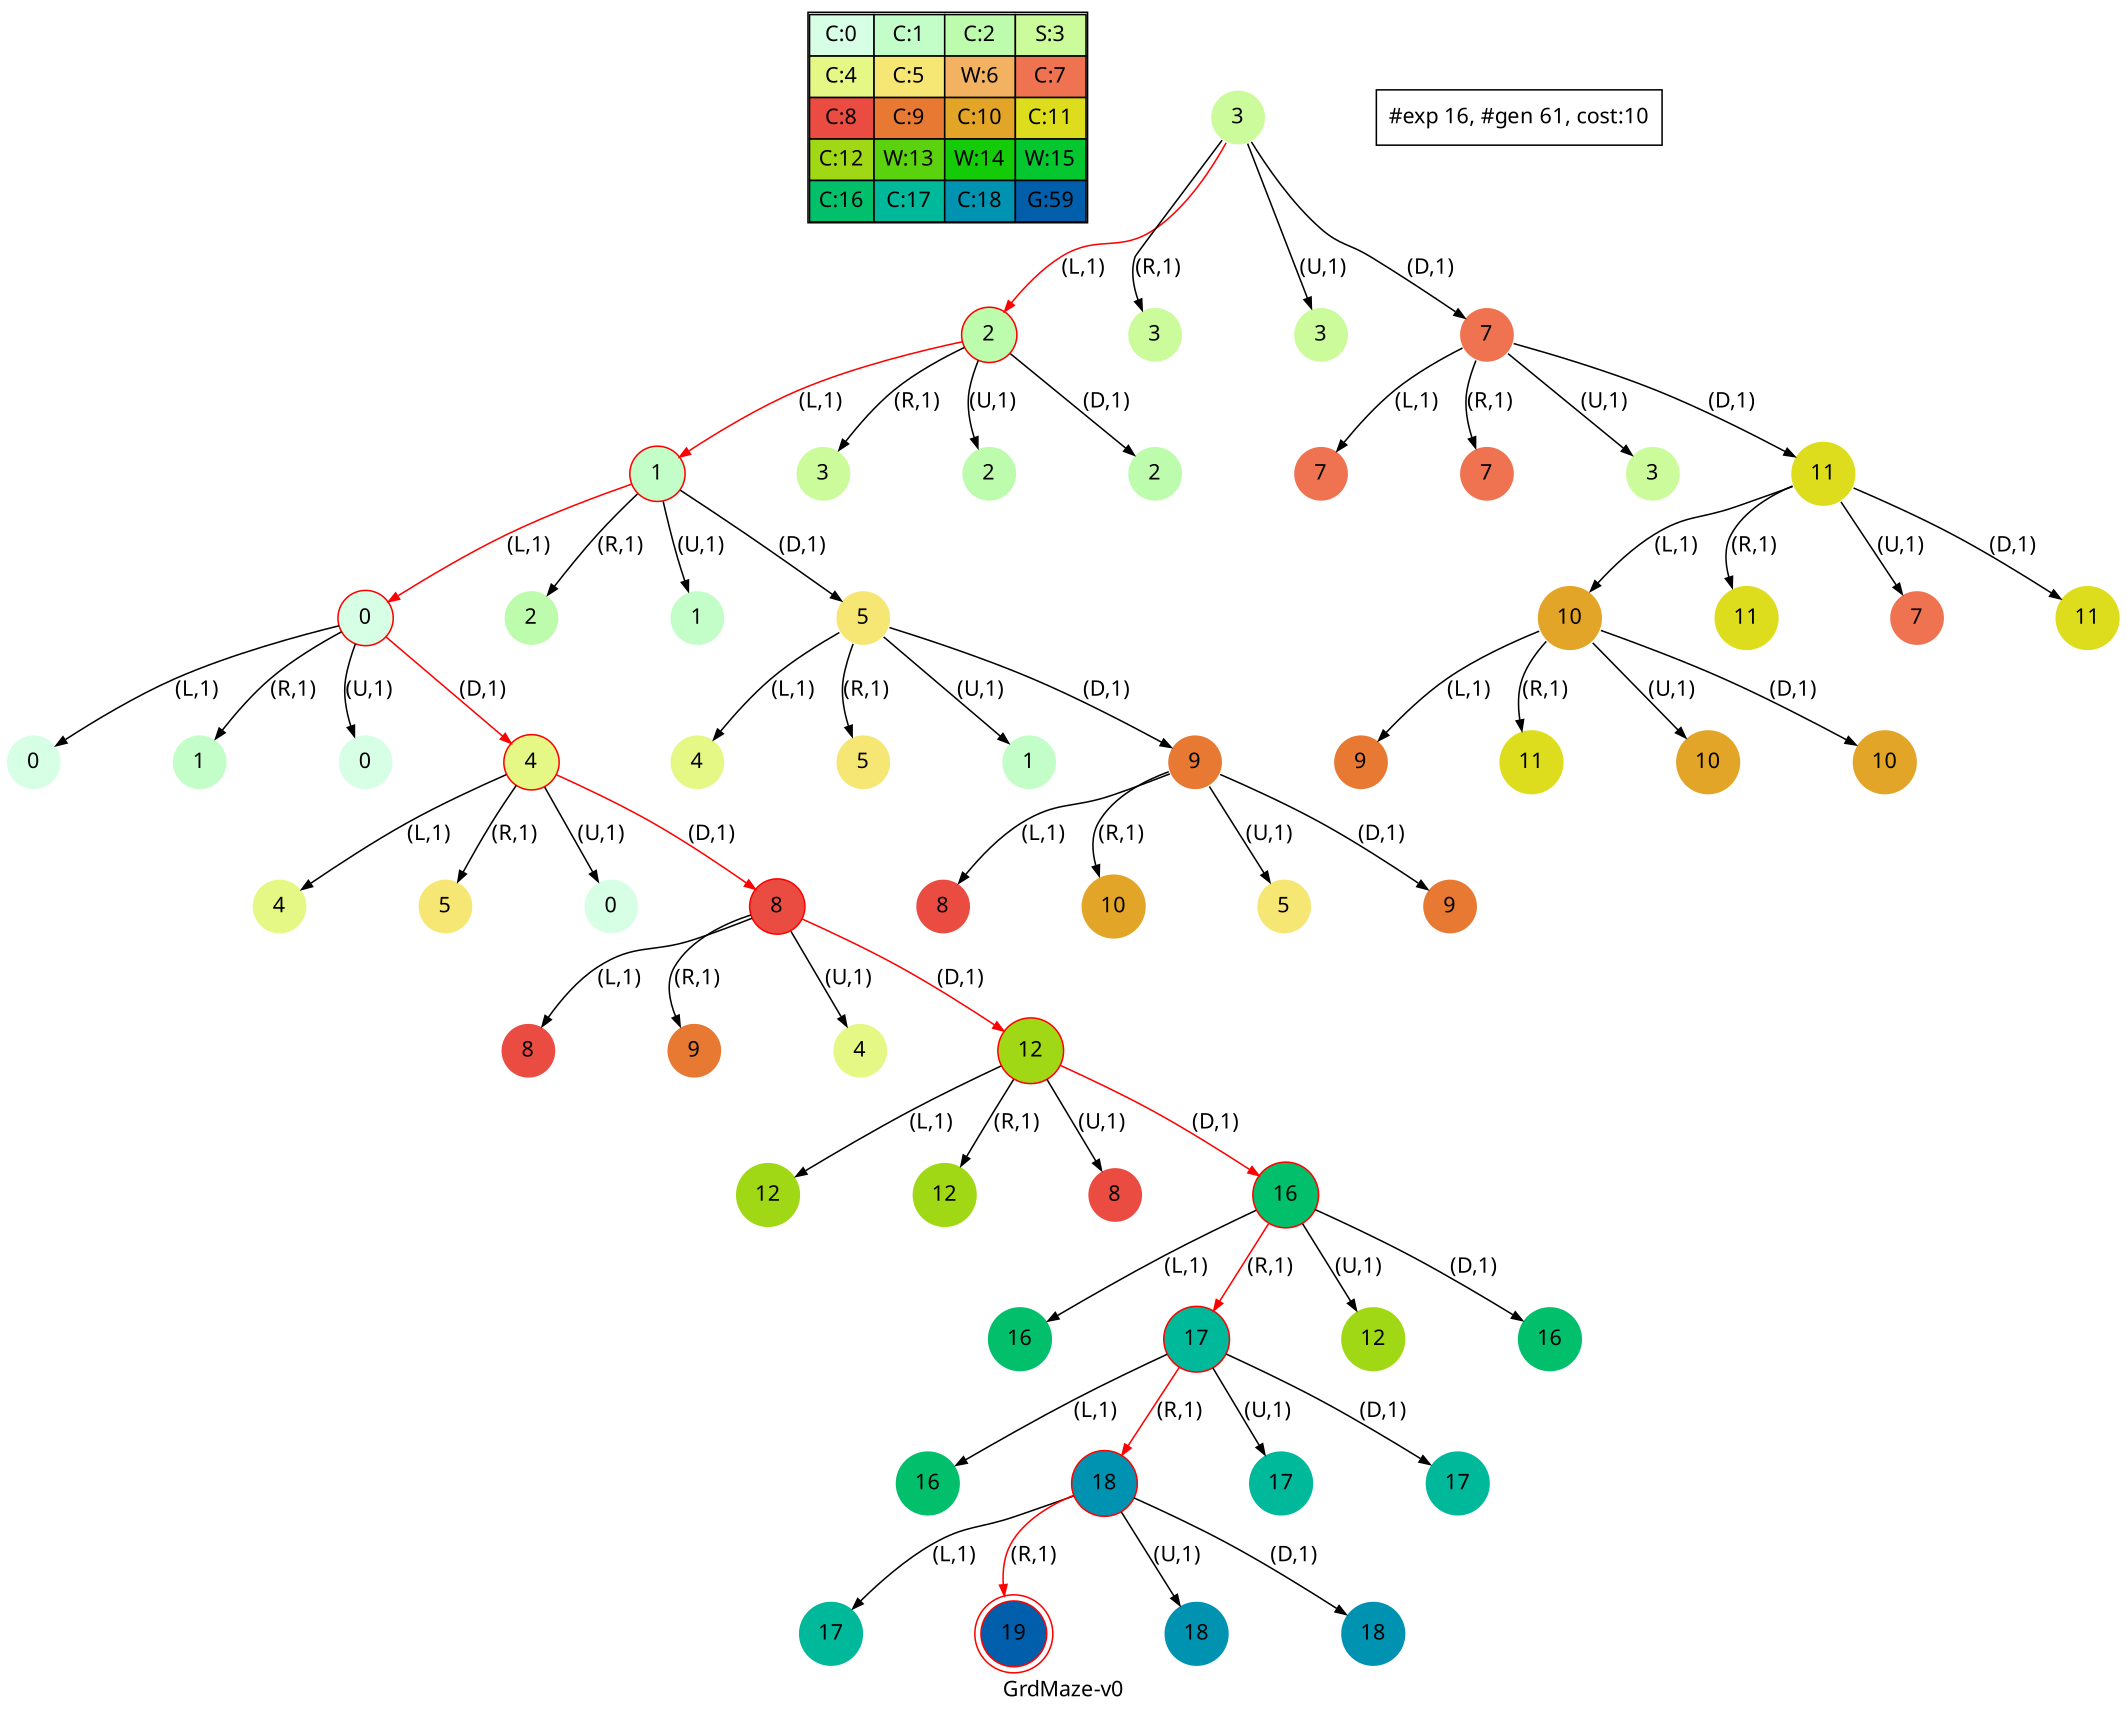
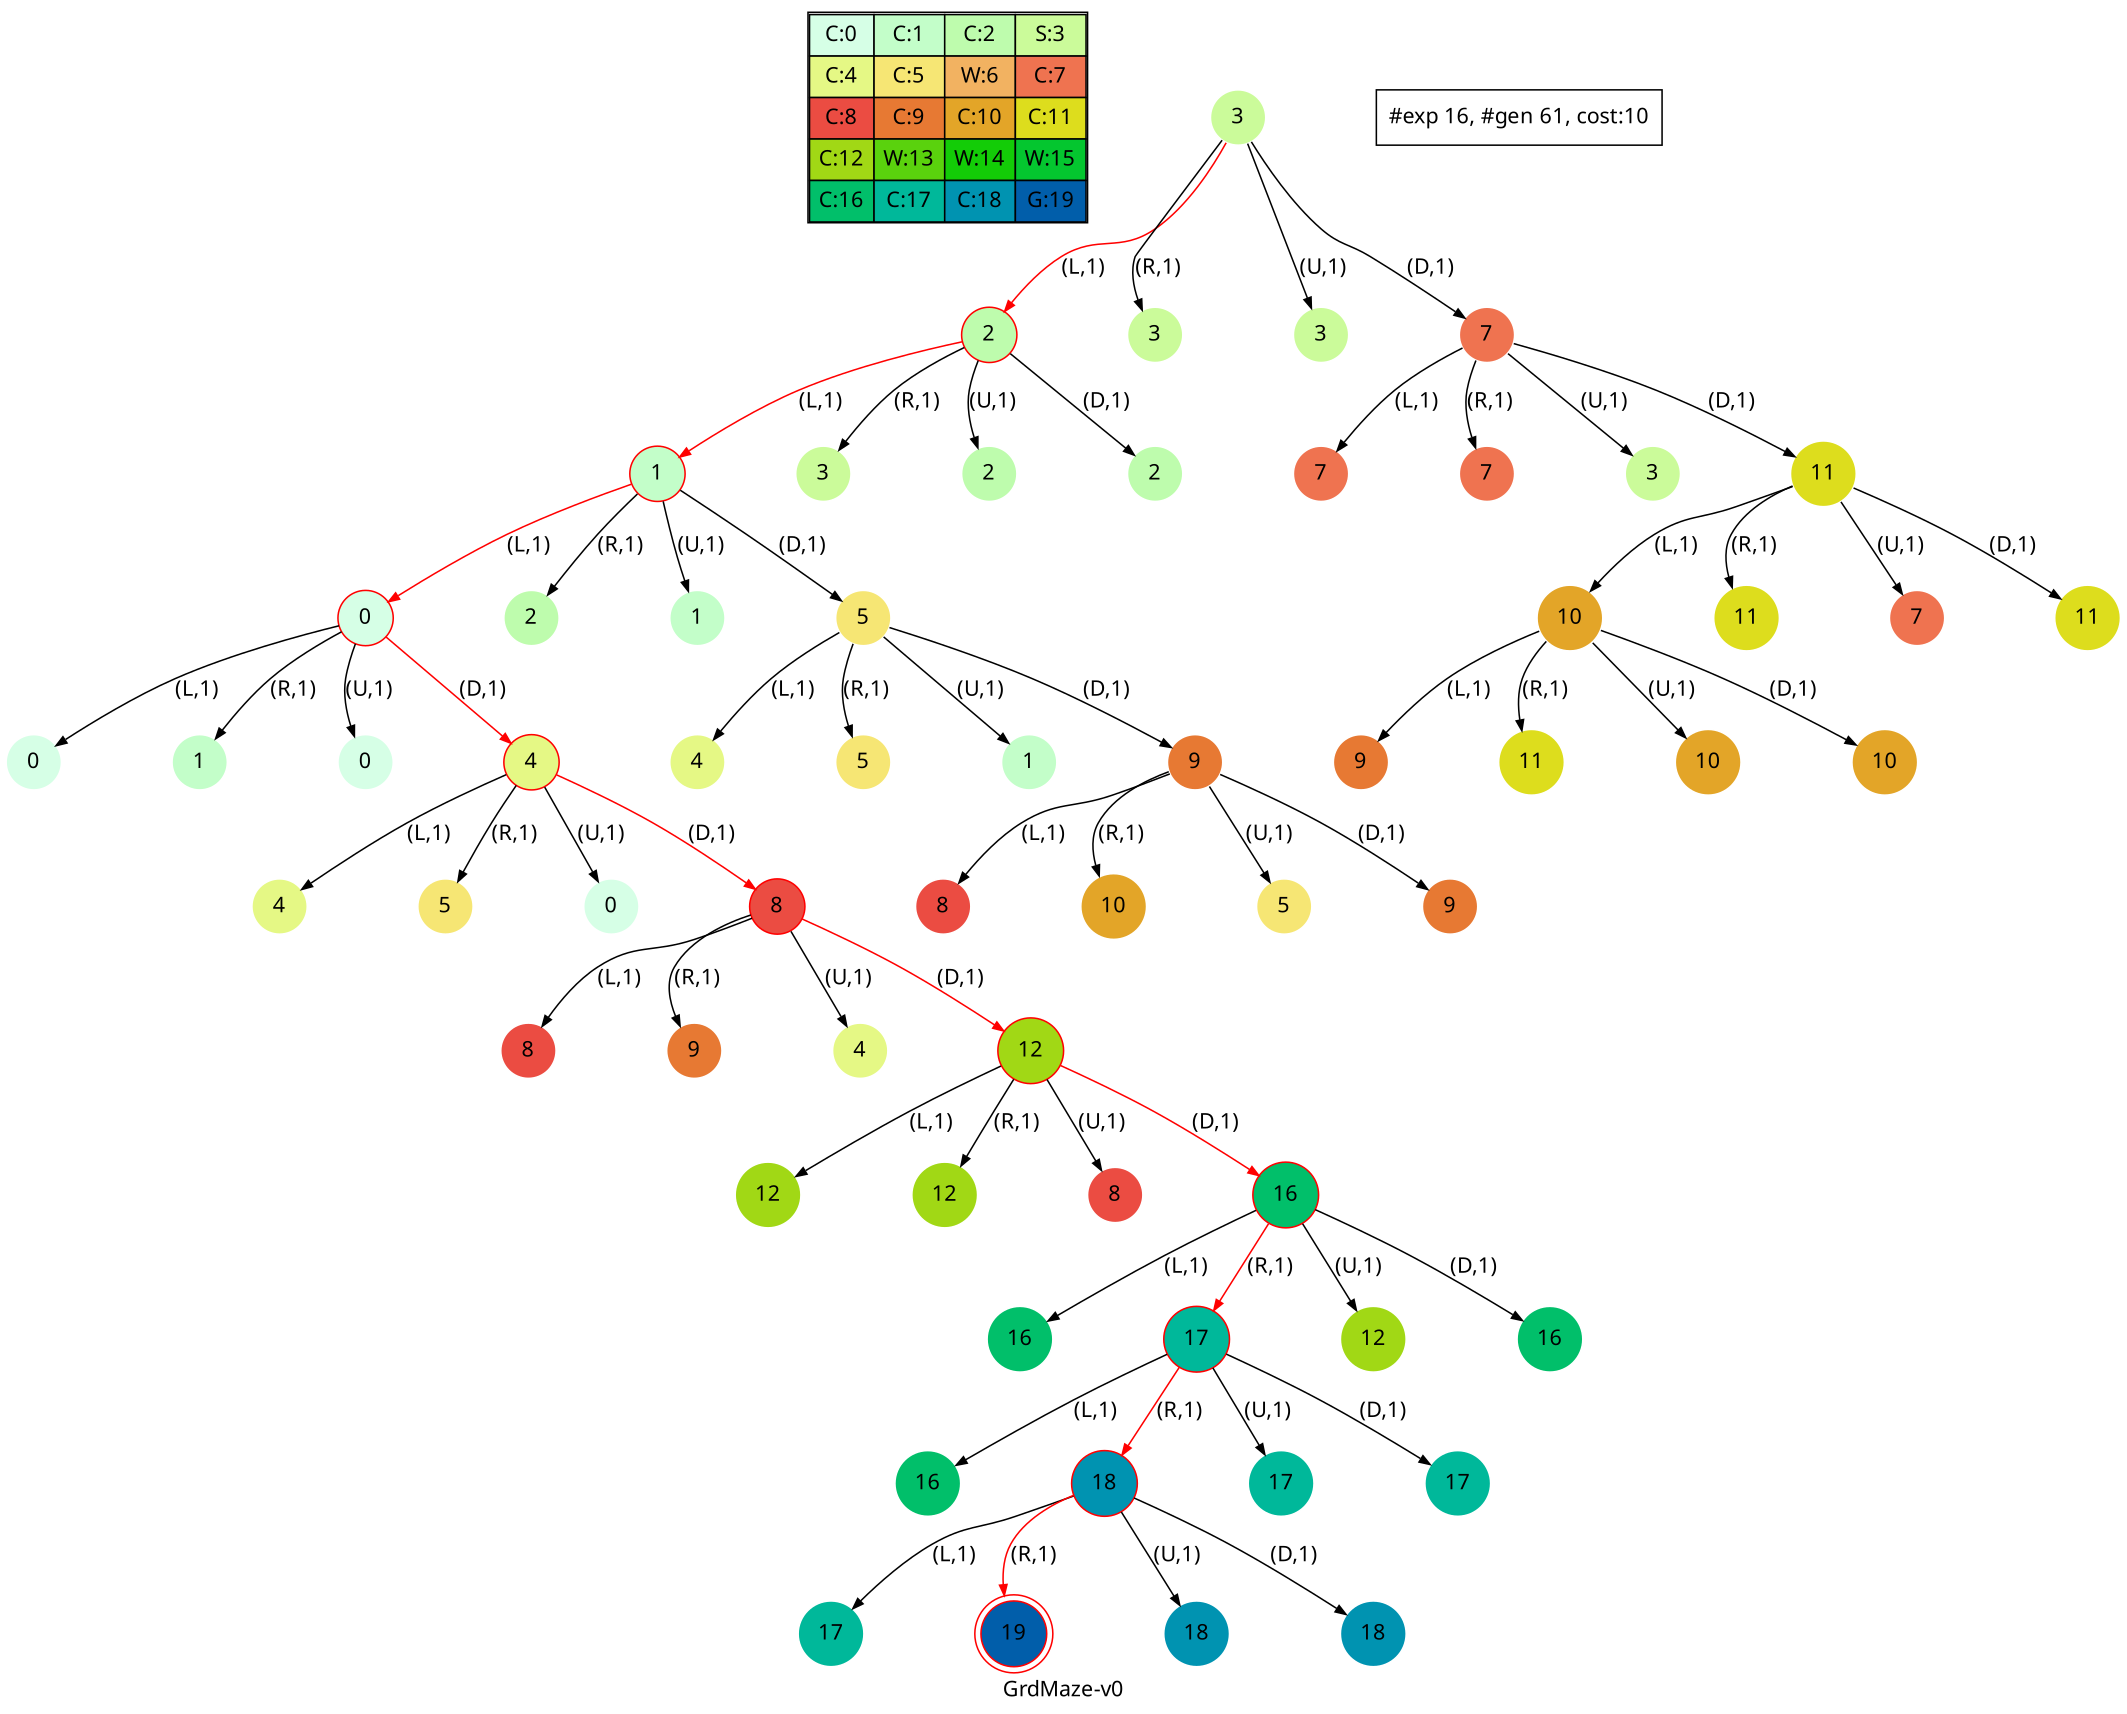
(1051, 201) -> (1051, 201)
